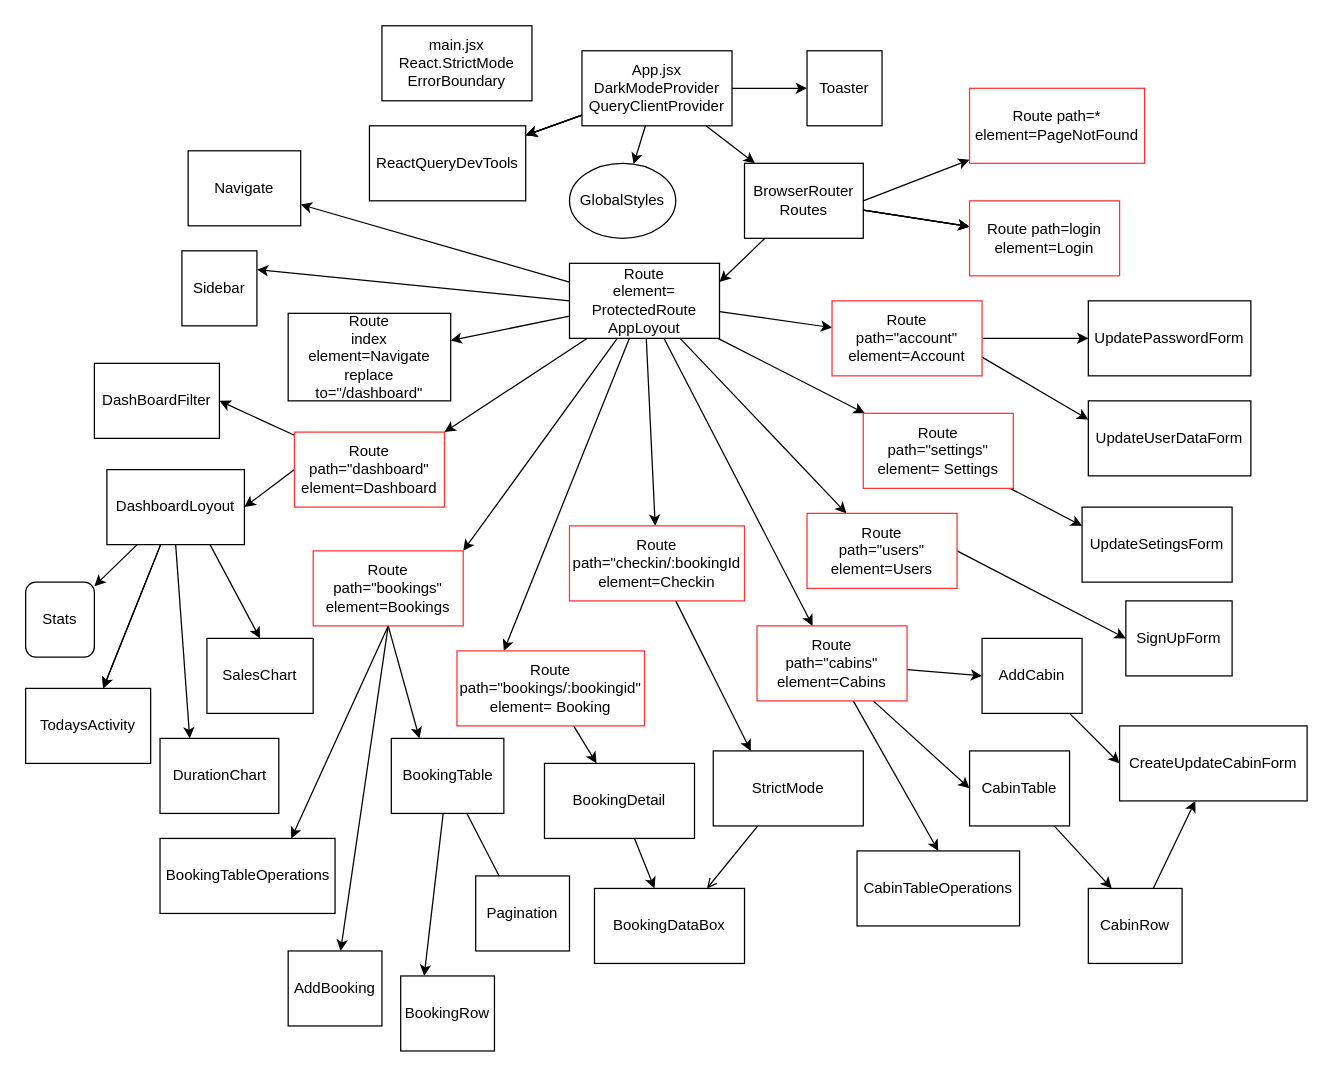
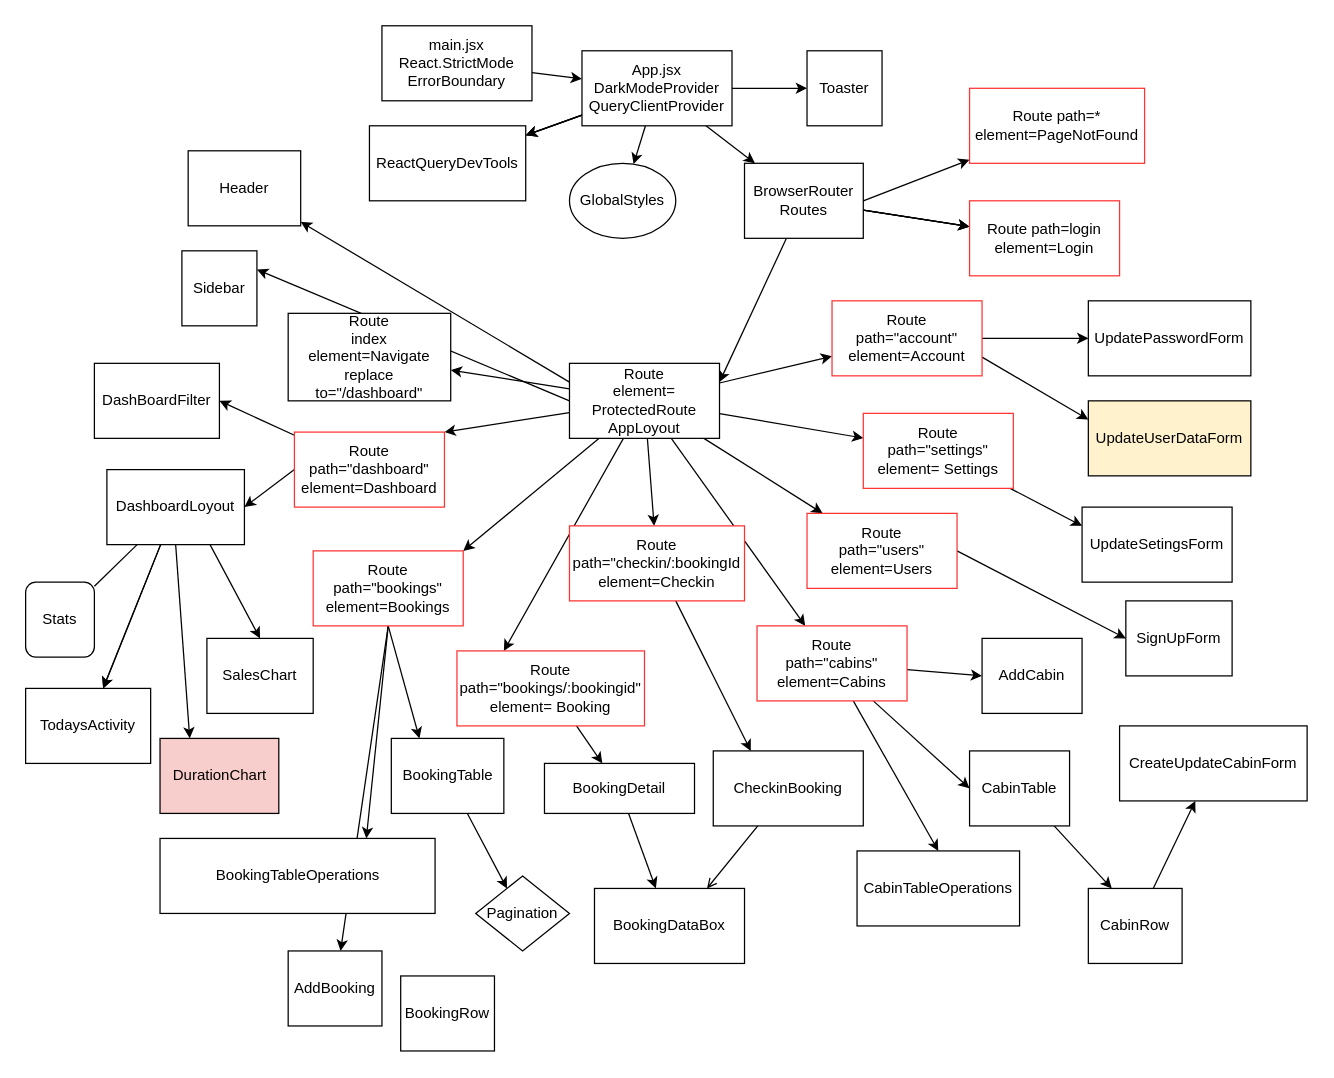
none -> (553, 75)
(244, 188) -> (244, 188)
(644, 301) -> (644, 401)
(1169, 438) -> (1169, 438)
(101, 580) -> (99, 582)
(1092, 735) -> none
(219, 776) -> (219, 776)
(788, 788) -> (788, 788)
(619, 801) -> (619, 788)
(483, 844) -> (485, 847)
(248, 876) -> (298, 876)
(434, 890) -> none
(523, 913) -> (523, 913)
